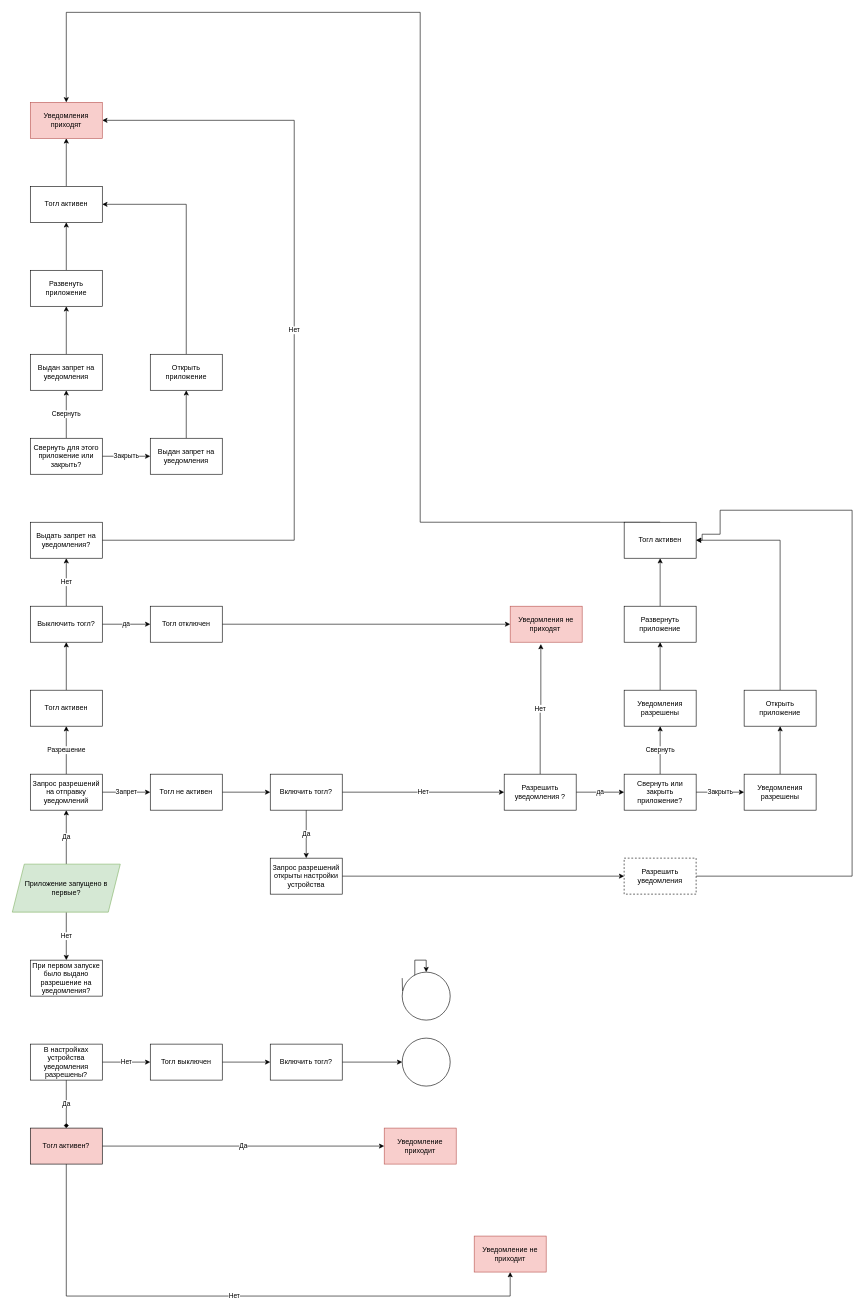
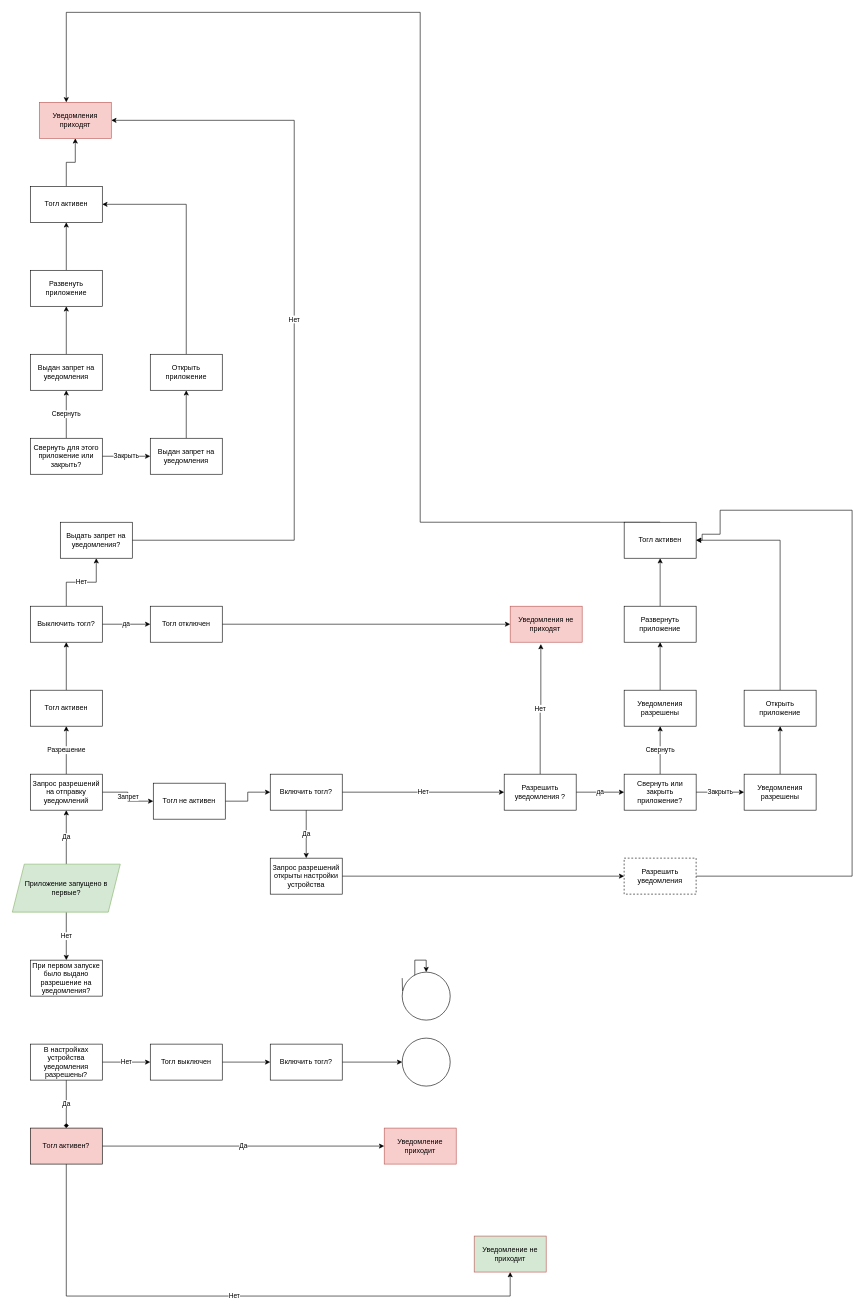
(66, 120) -> (75, 120)
(66, 540) -> (96, 540)
(186, 792) -> (189, 801)
(510, 1254) -> (510, 1254)
